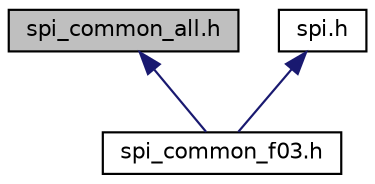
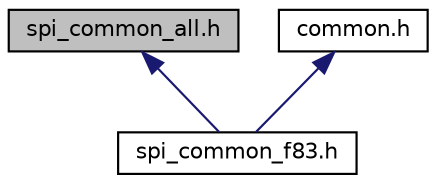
(323, 31) -> (353, 31)
(222, 153) -> (237, 153)
